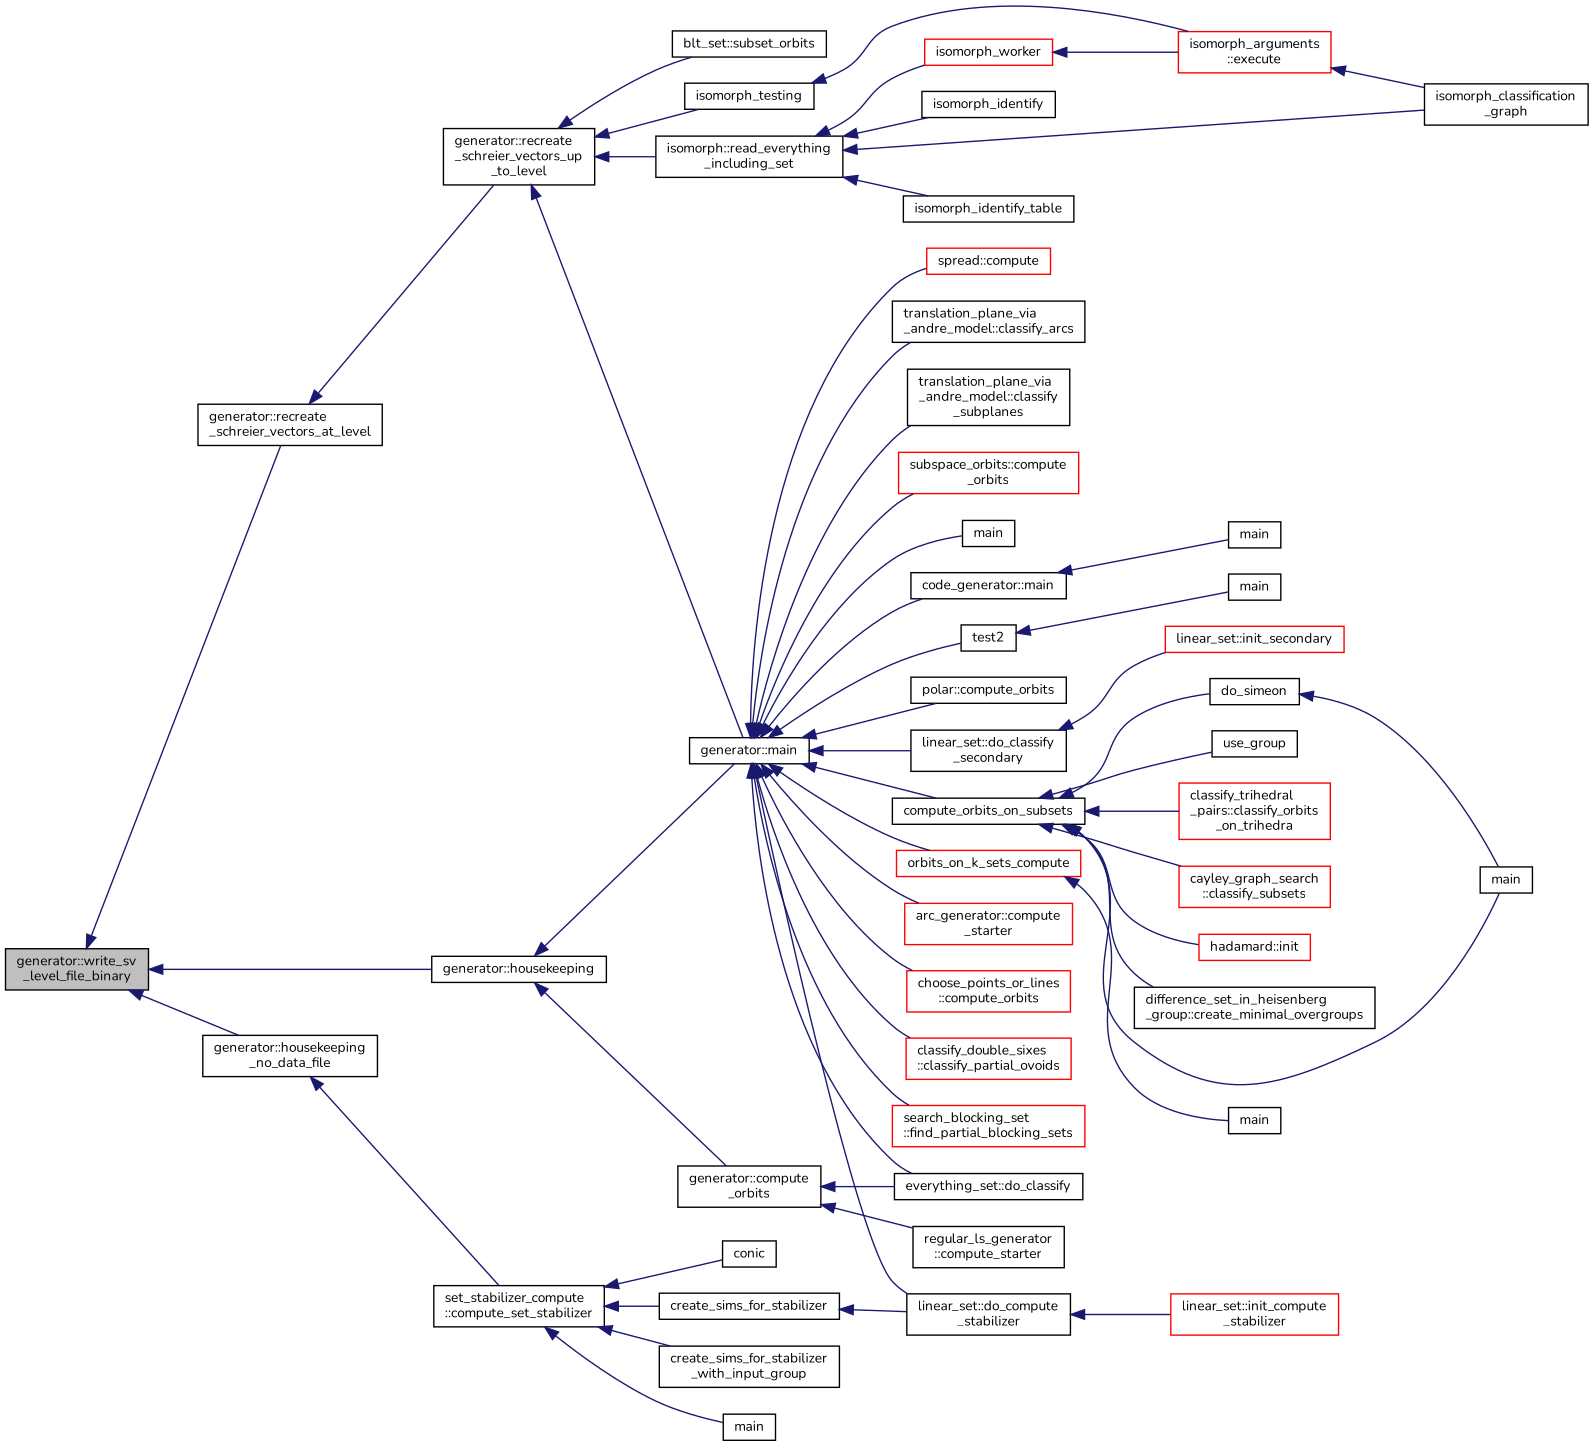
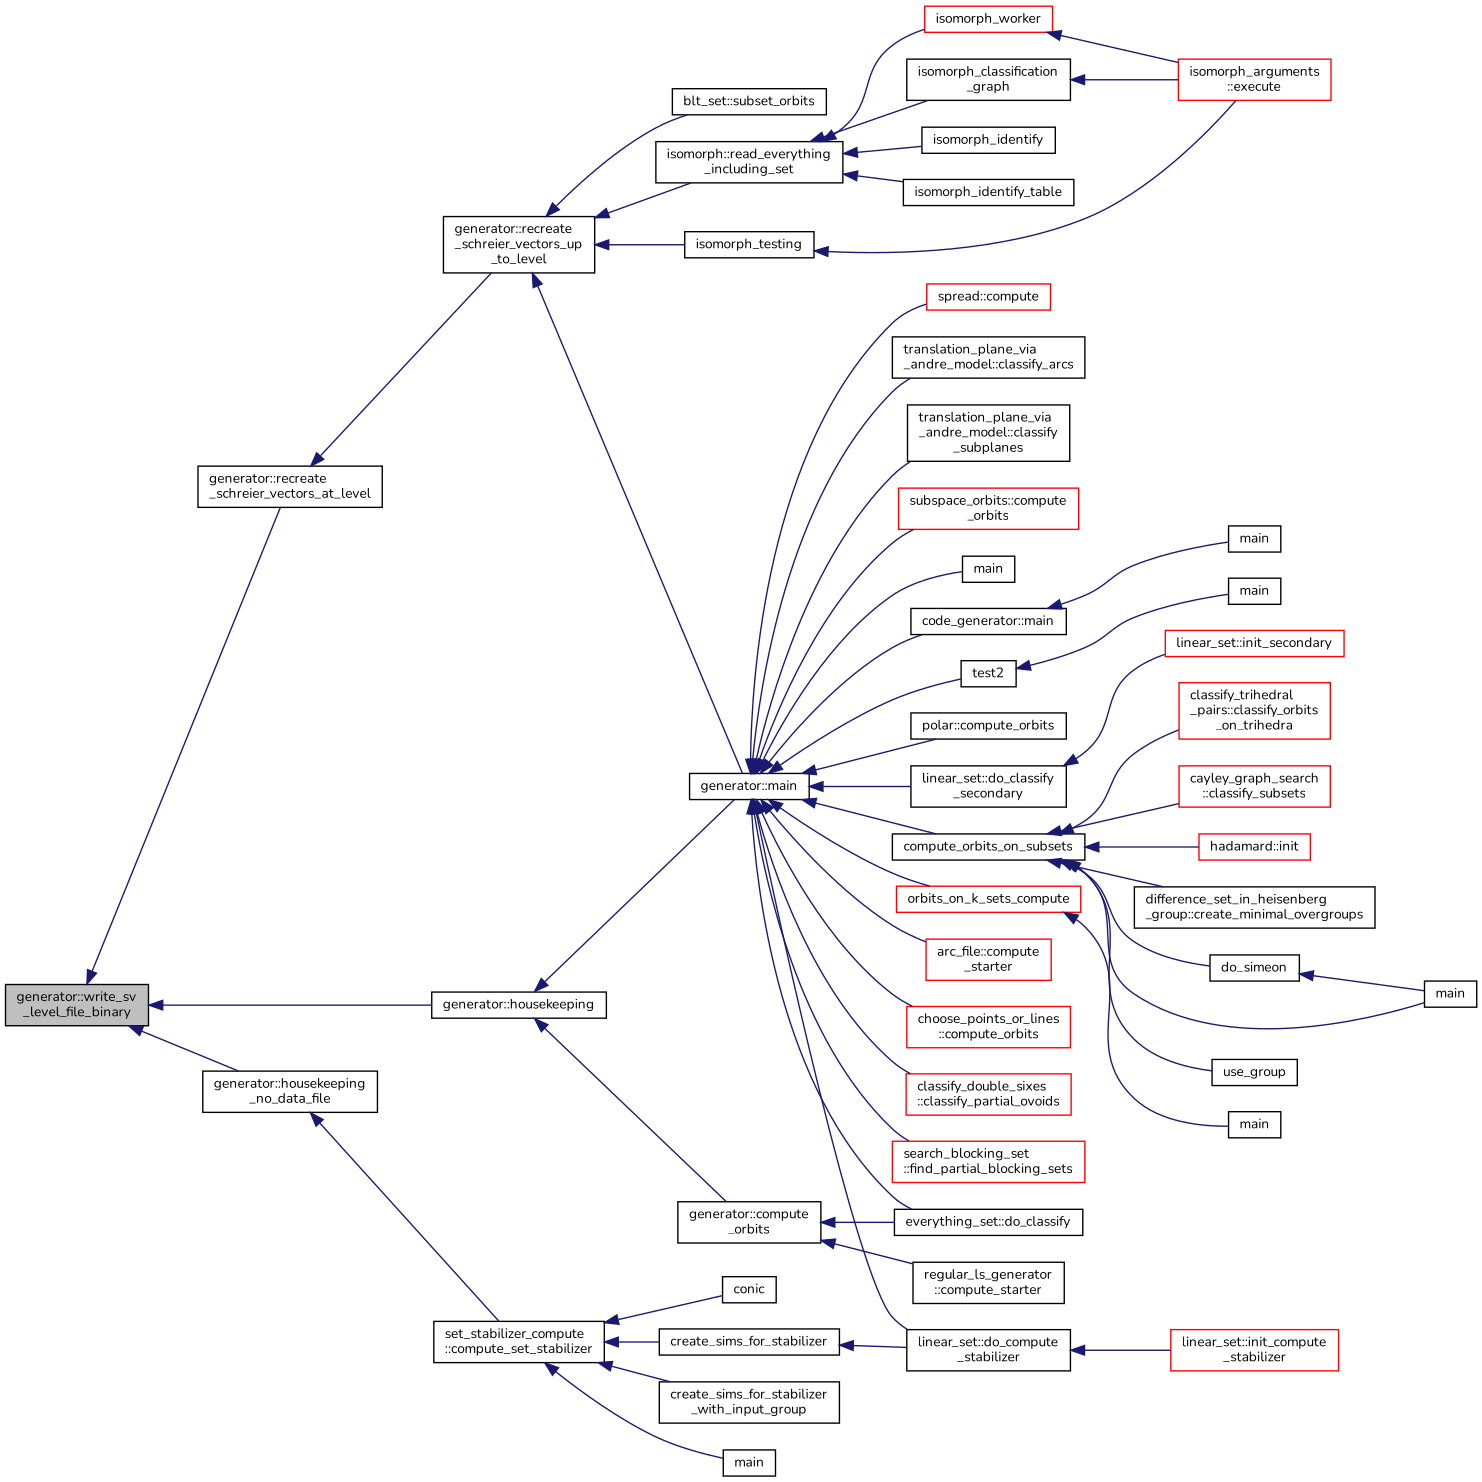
(1385, 79) -> (1131, 80)
(989, 924) -> (989, 960)
